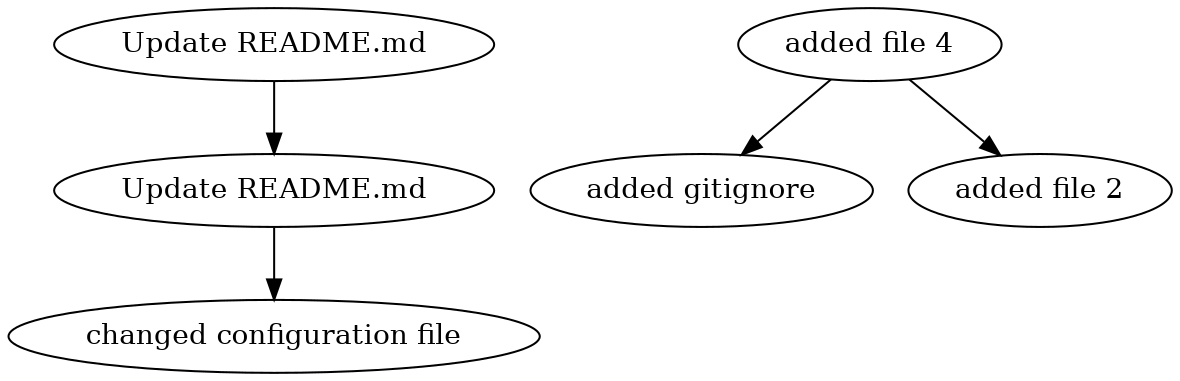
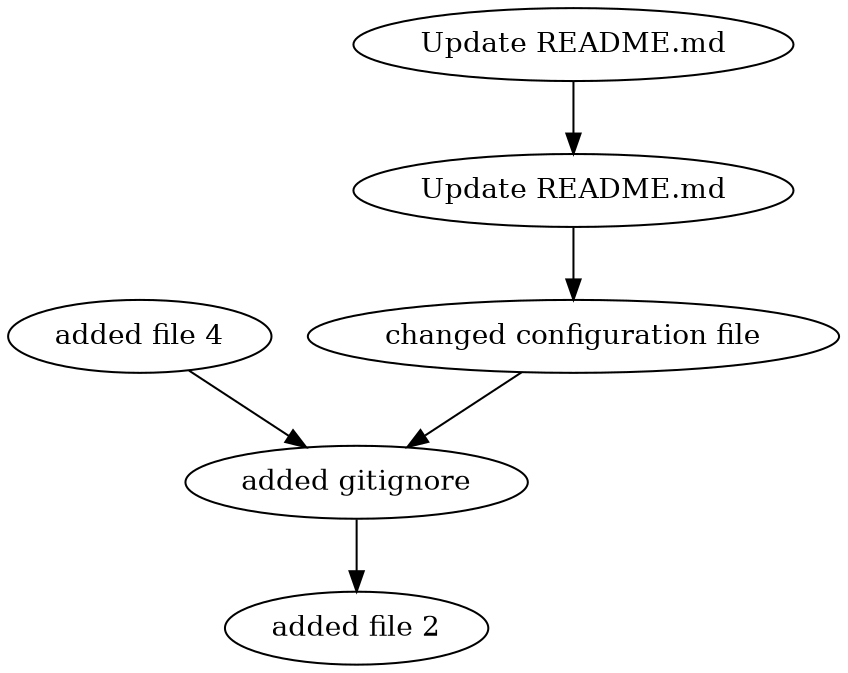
(947, 111) -> (357, 545)
none -> (473, 404)
